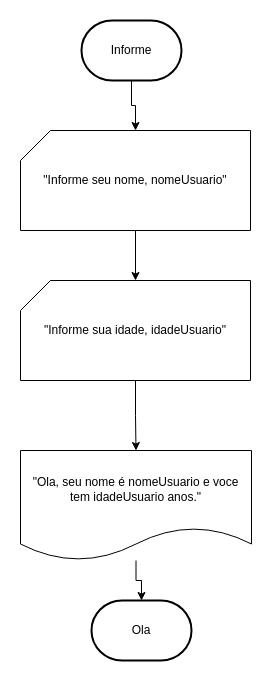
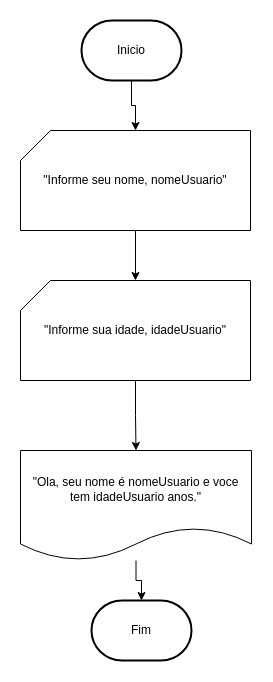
(132, 51) -> (132, 51)
(142, 631) -> (142, 631)
